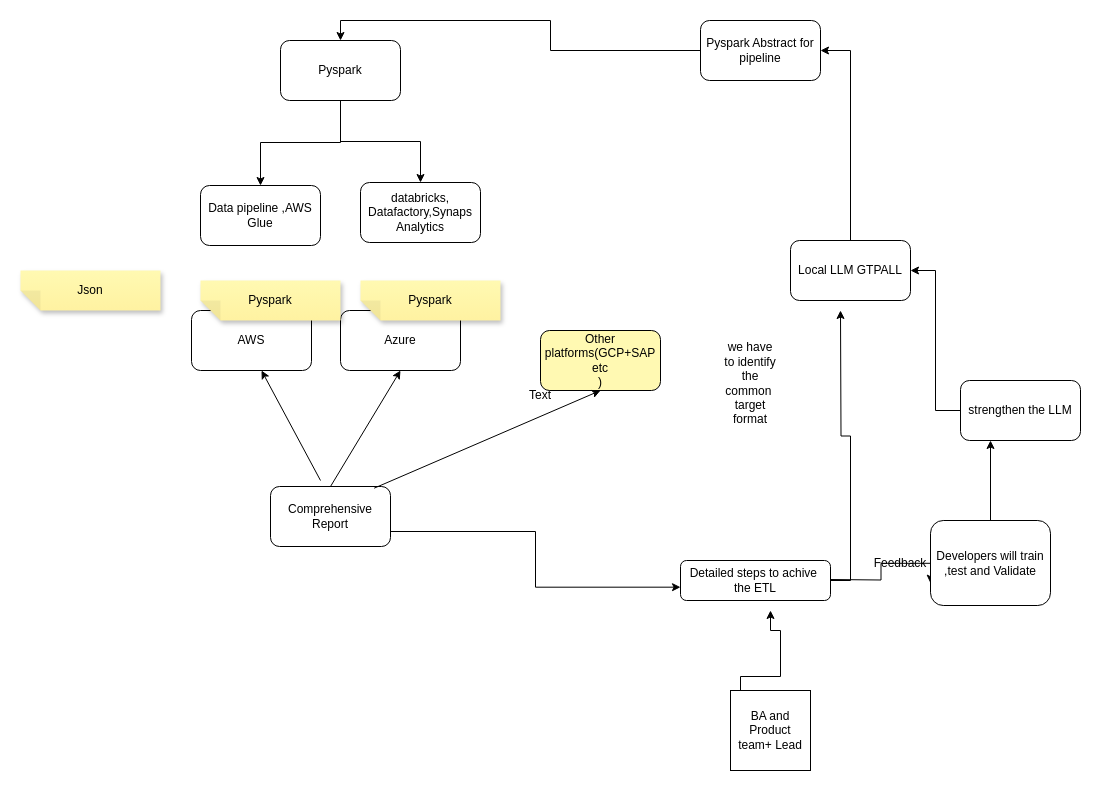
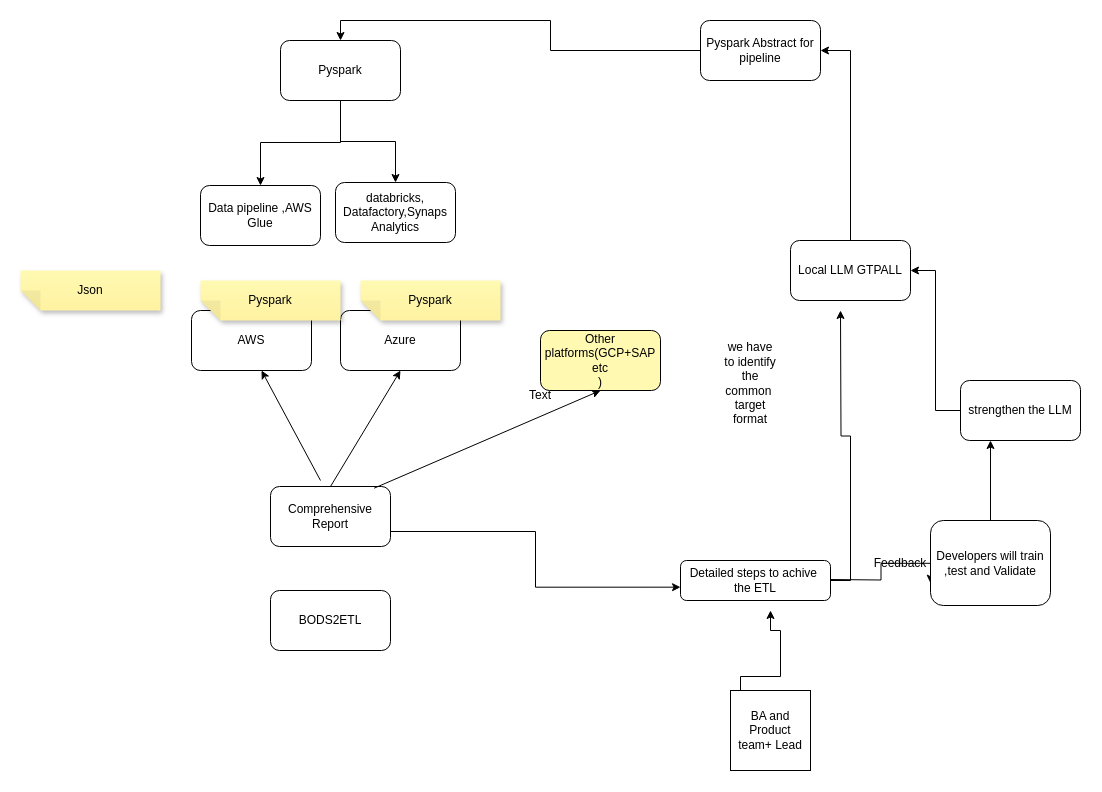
(421, 213) -> (396, 213)
none -> (331, 621)
